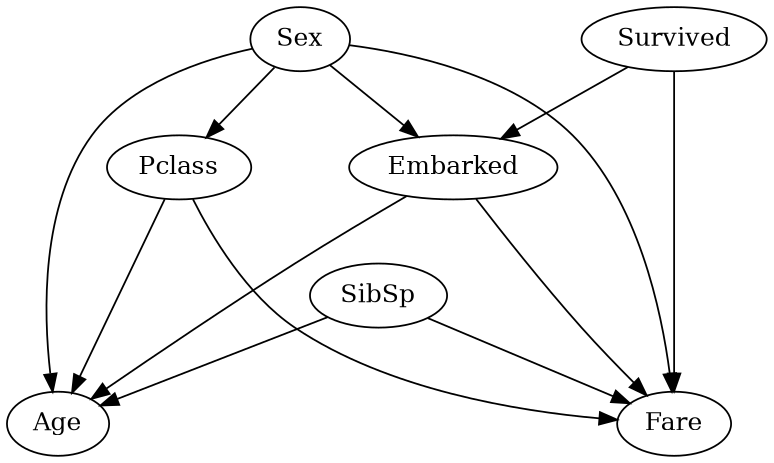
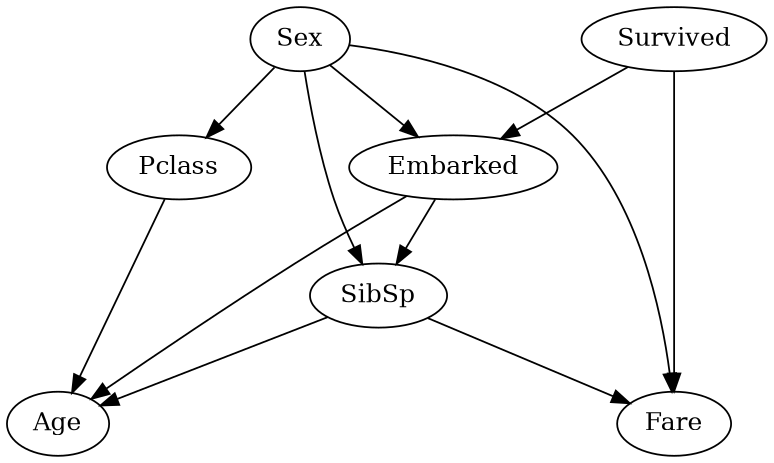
(76, 161) -> (323, 161)
(552, 294) -> (421, 224)
(363, 364) -> none
